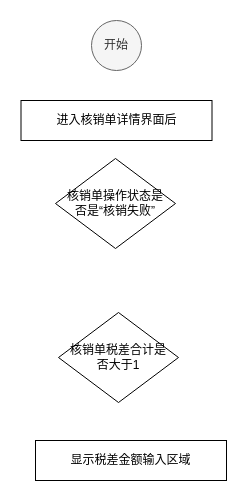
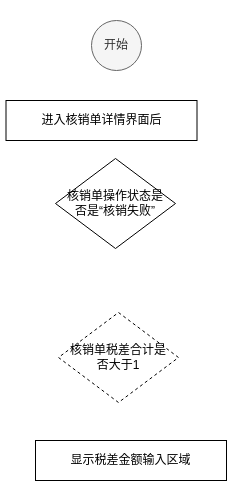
(117, 121) -> (102, 121)
(119, 358) -> (119, 358)
